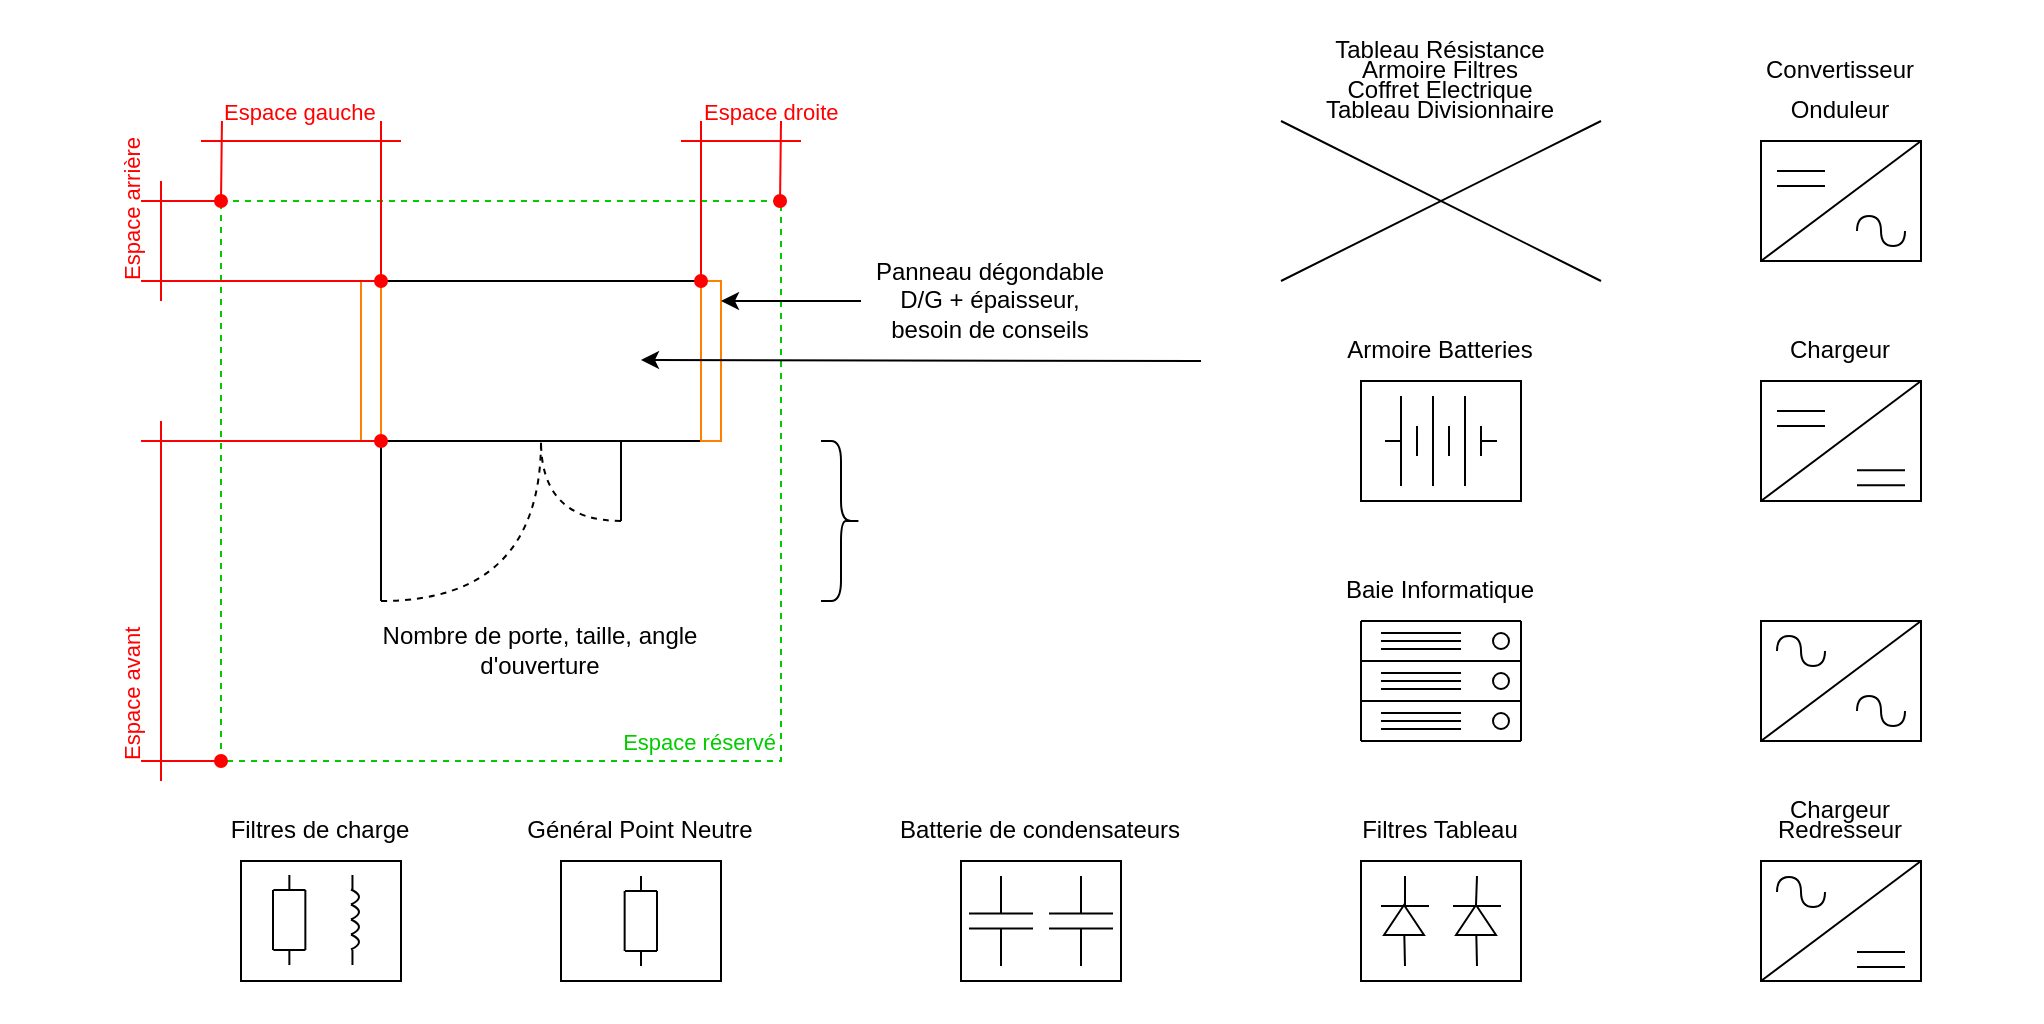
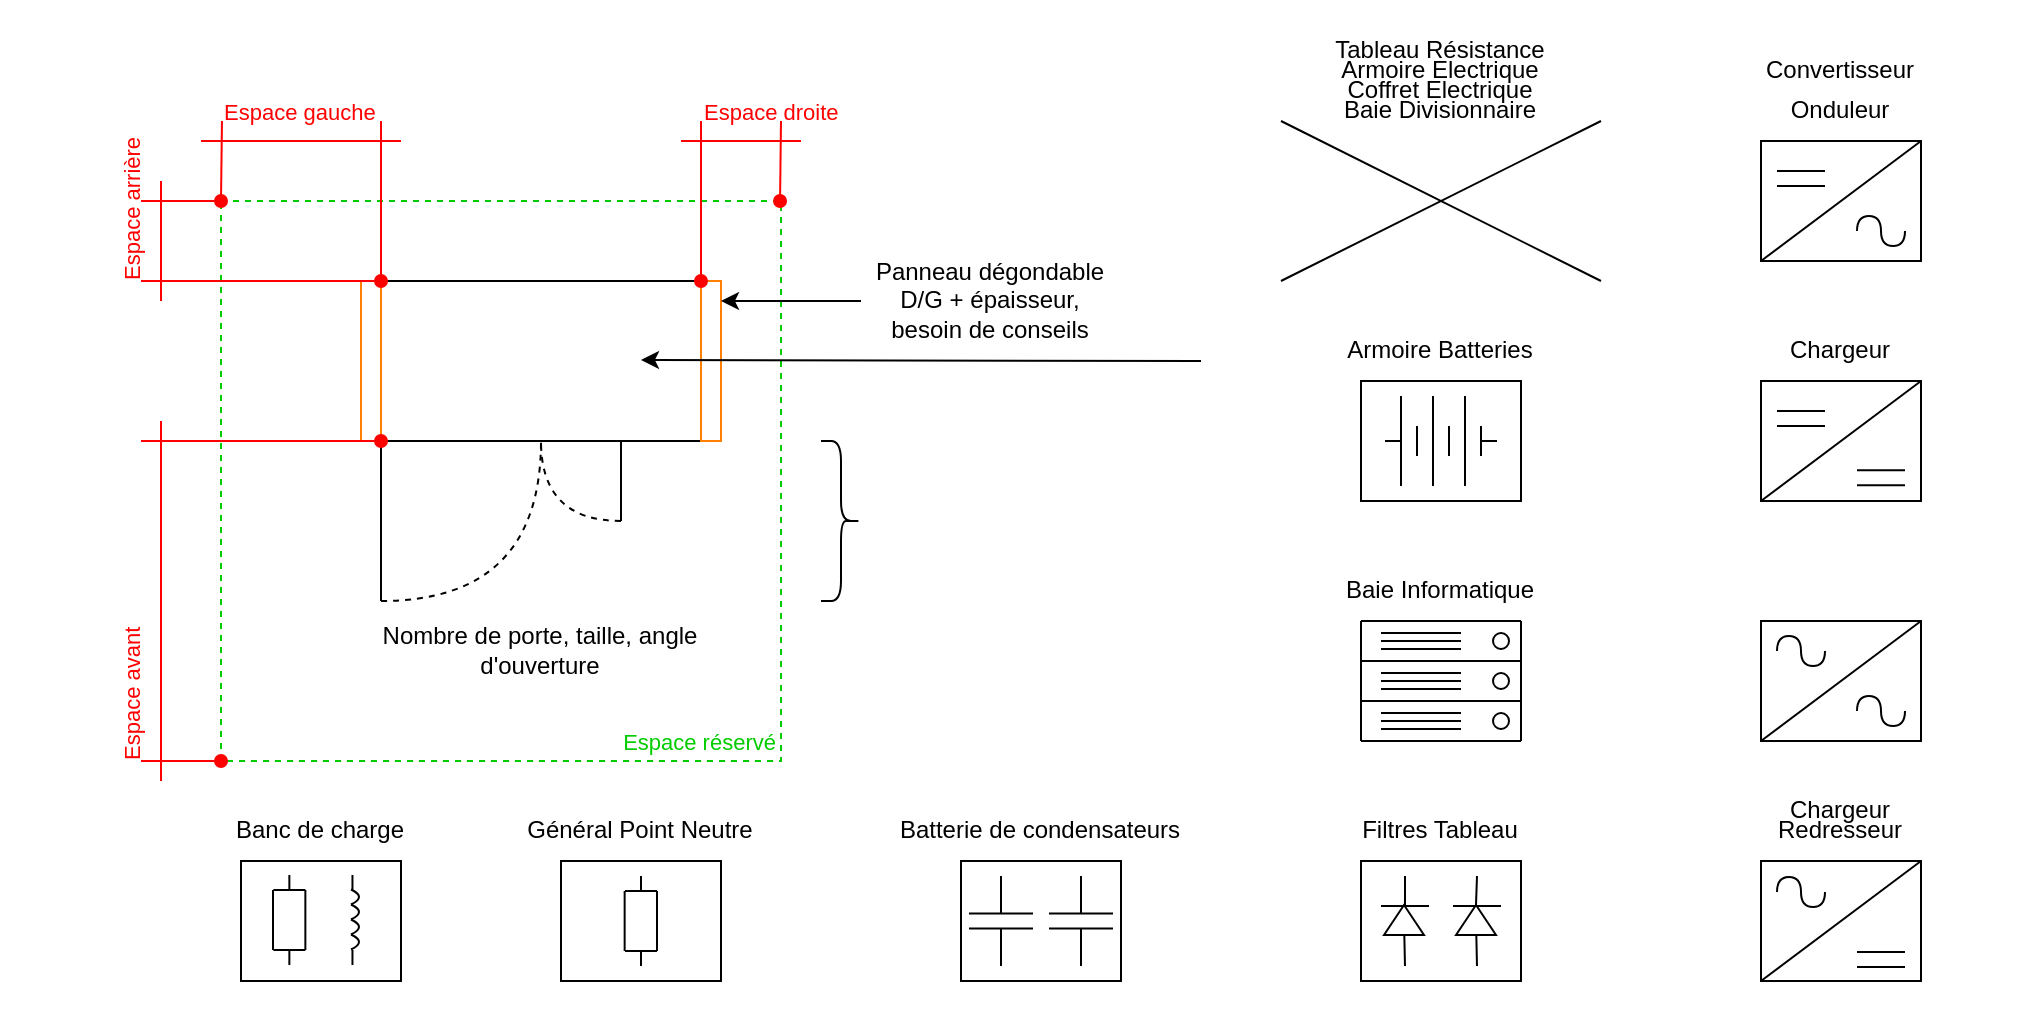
(1441, 71) -> (1441, 71)
(1441, 111) -> (1441, 111)
(321, 831) -> (321, 831)
